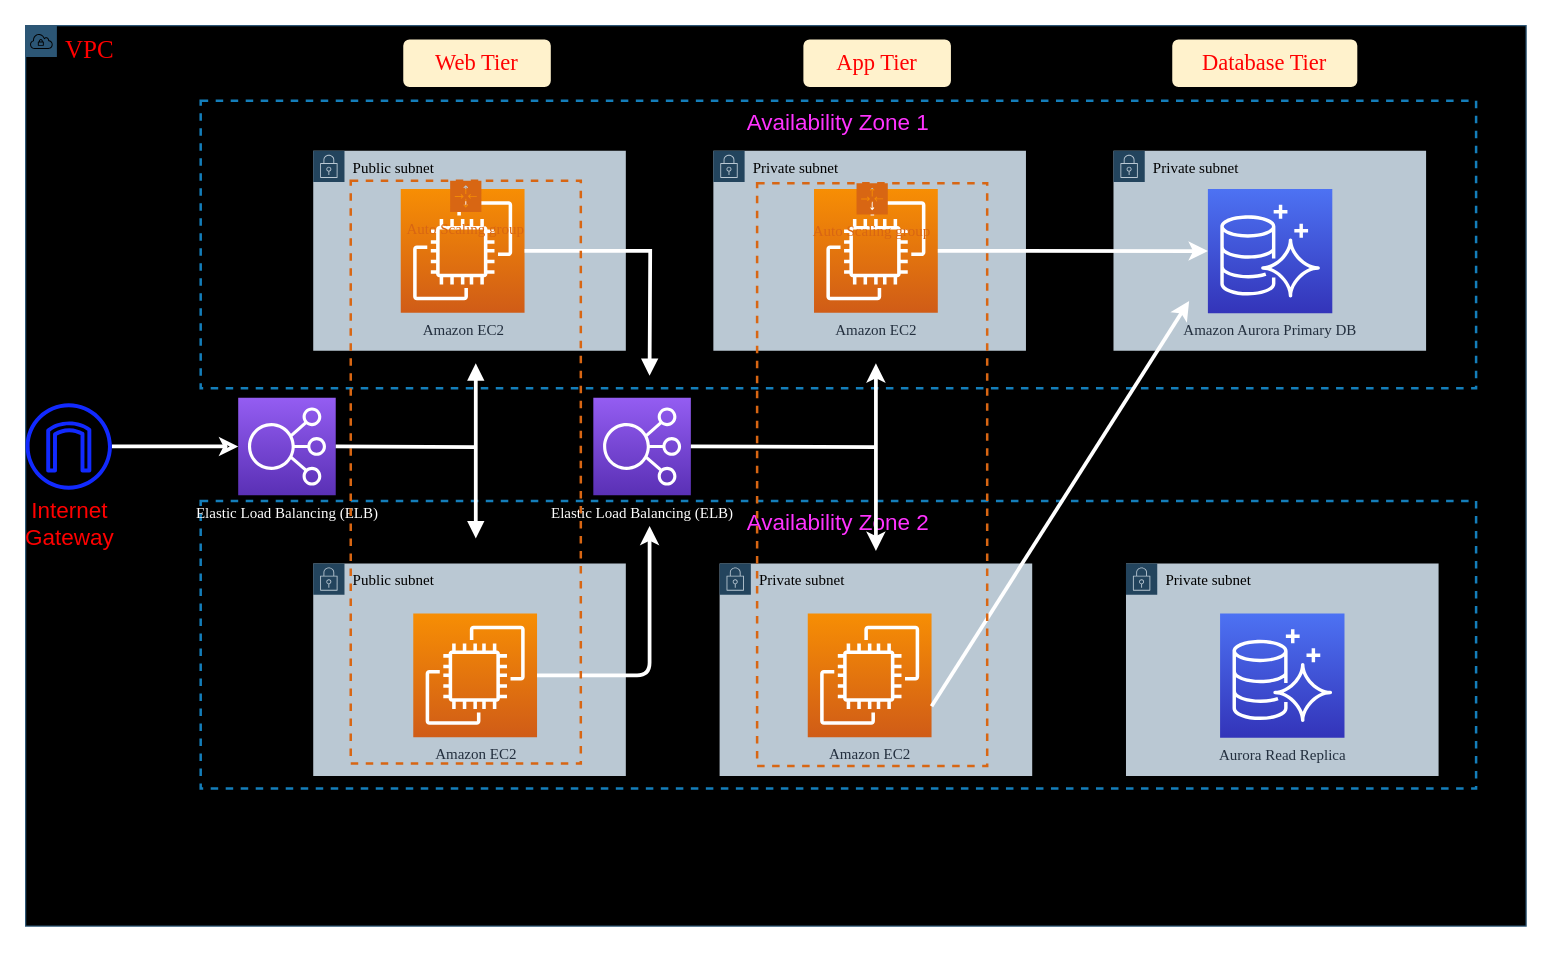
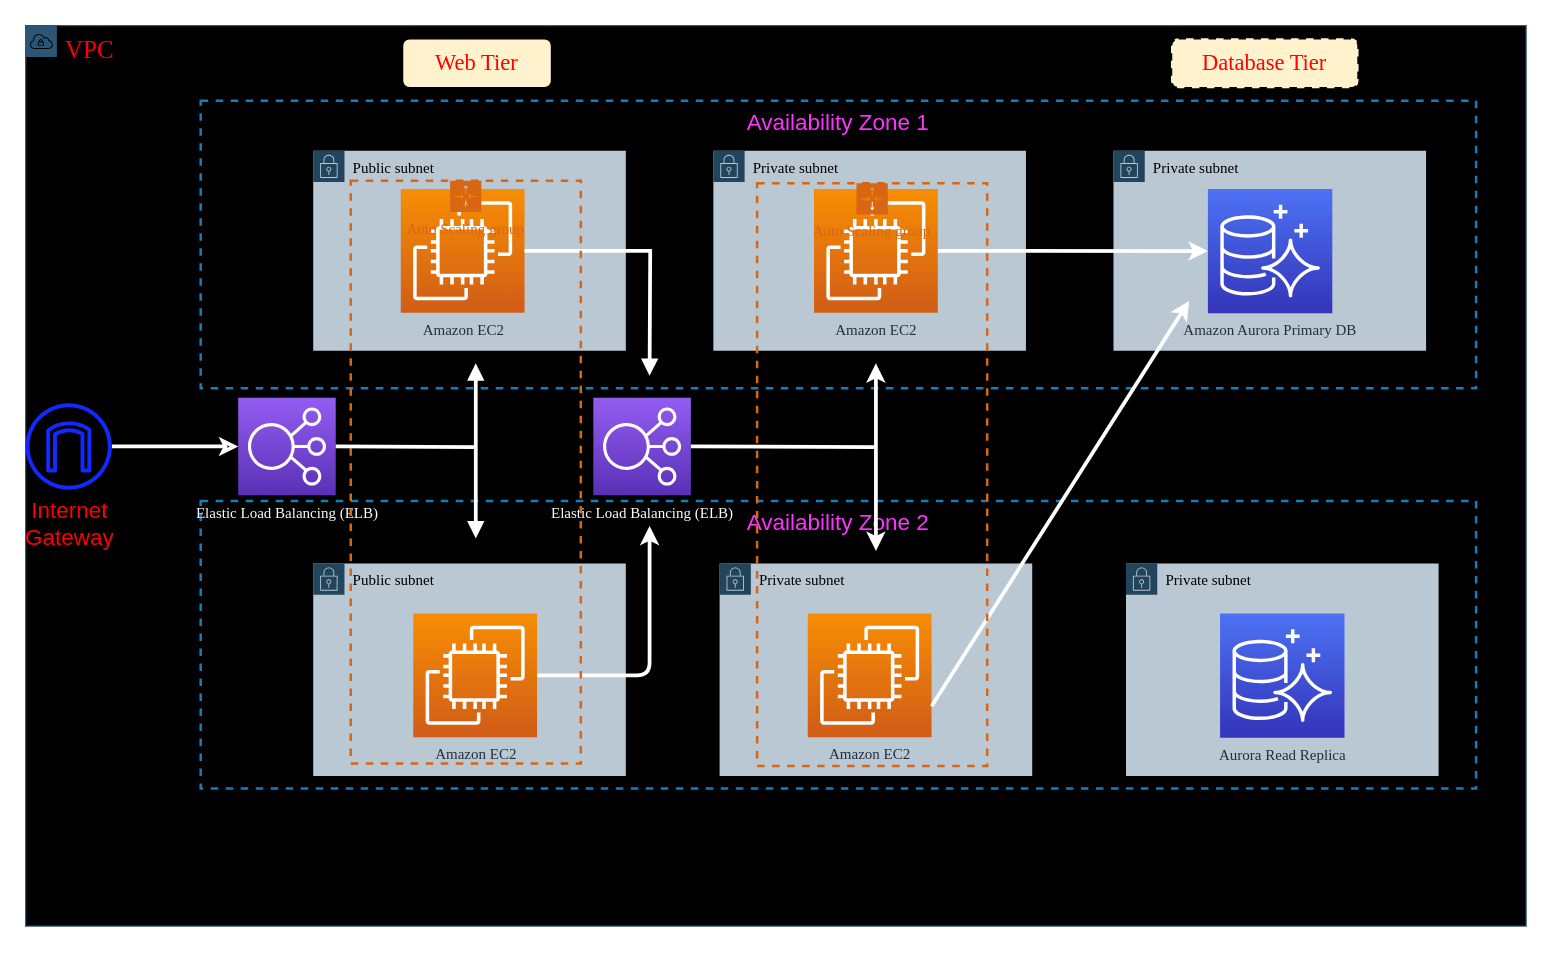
(877, 63) -> none
(1264, 63) -> (1264, 63)
